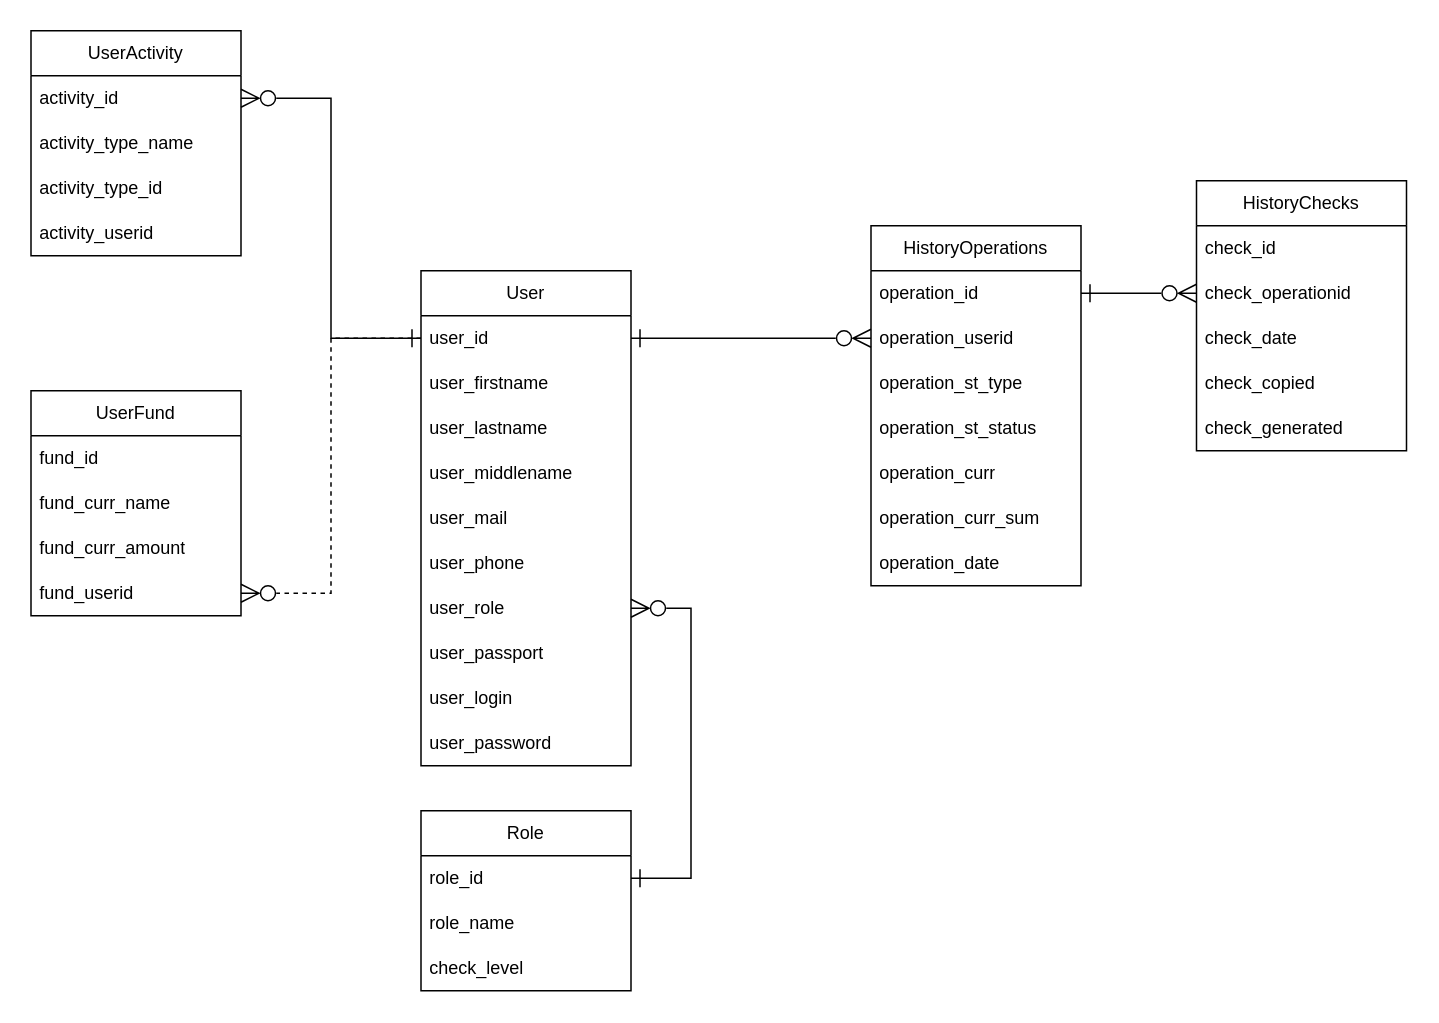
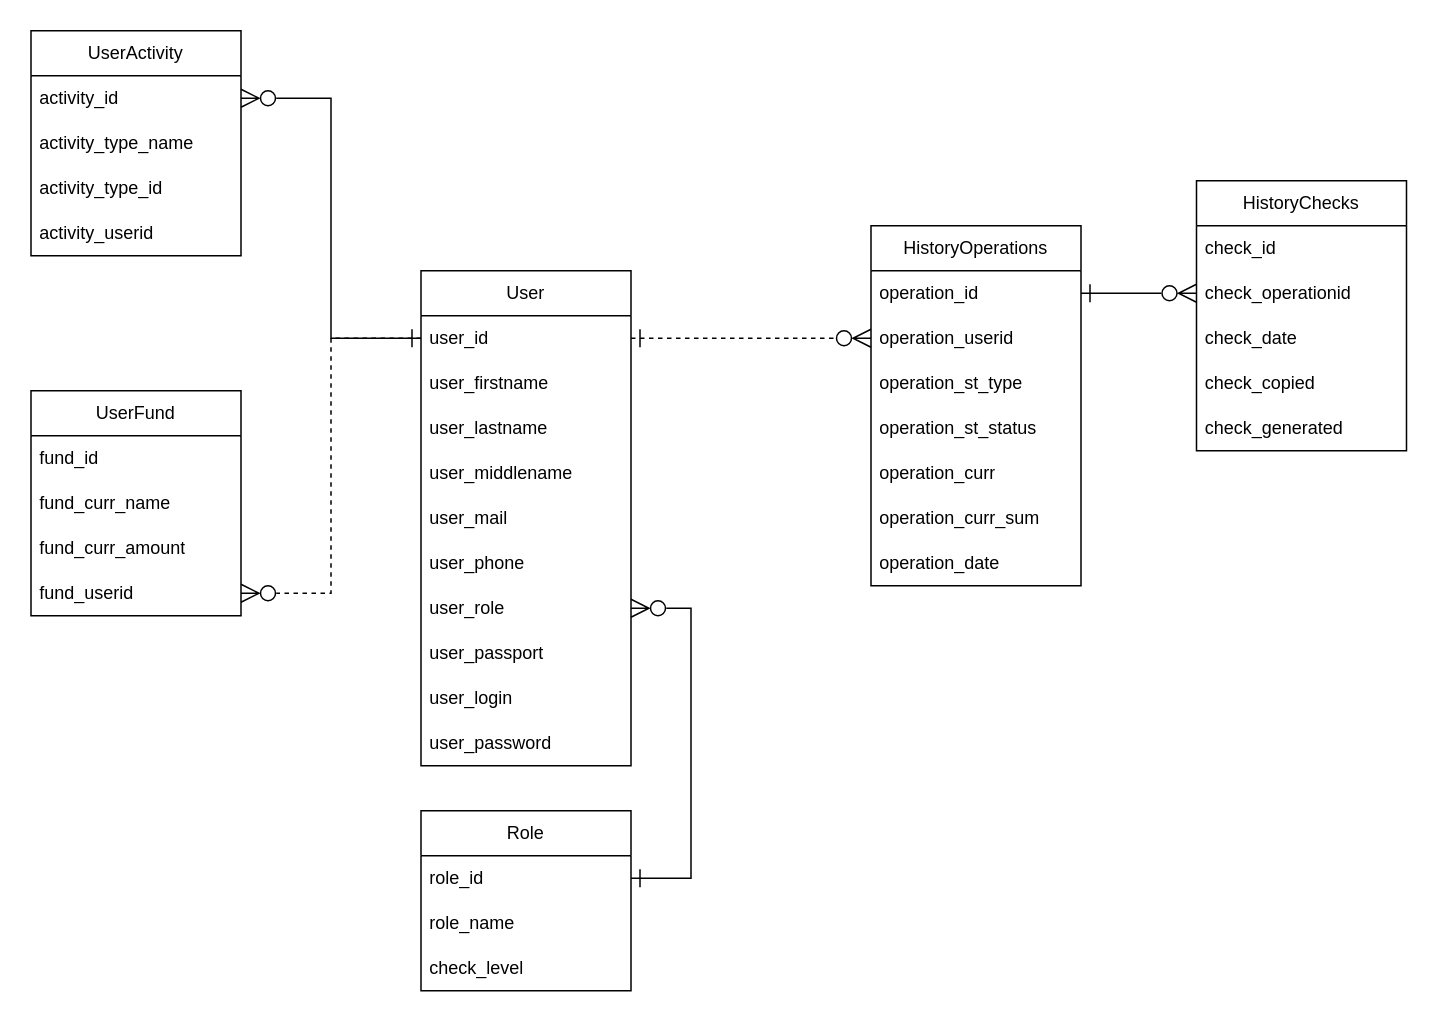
(734, 338) -> (734, 338)
